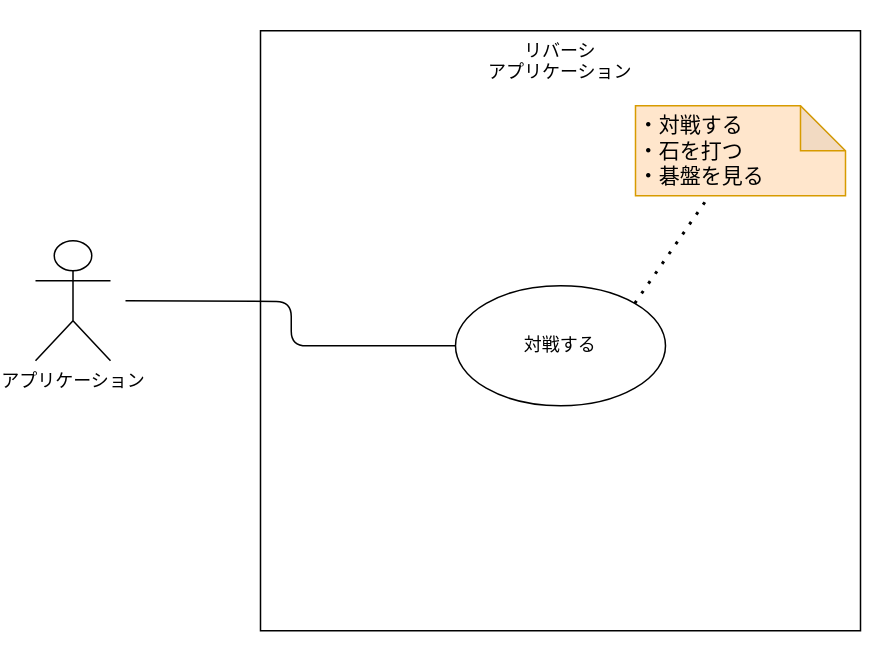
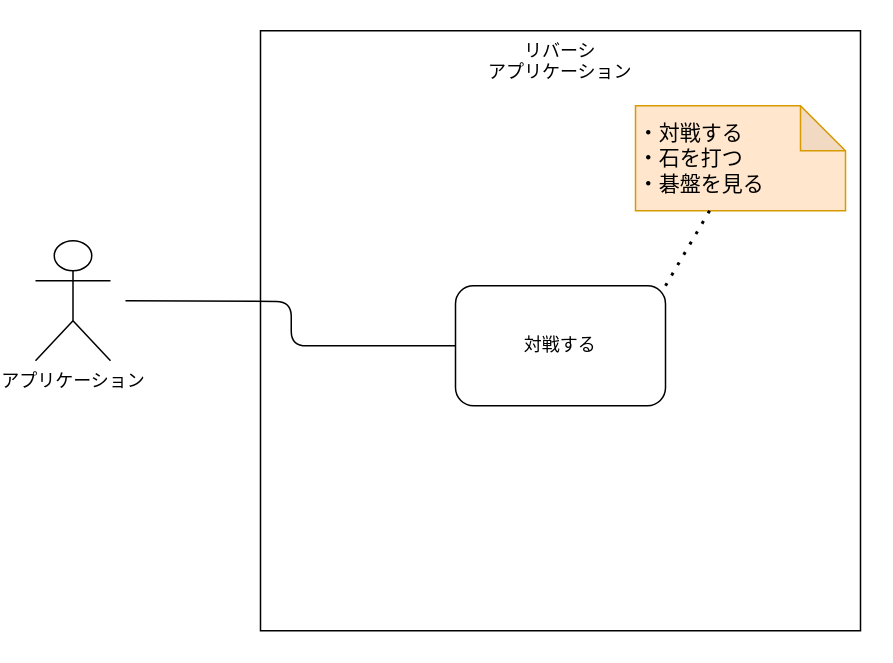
(740, 151) -> (740, 158)
(560, 346) -> (560, 346)
